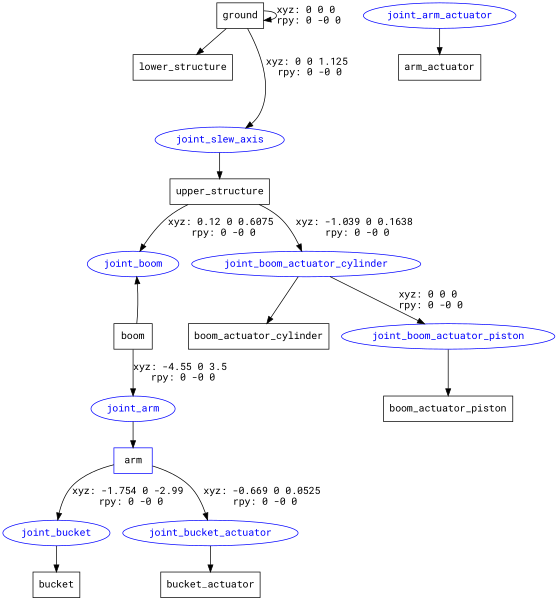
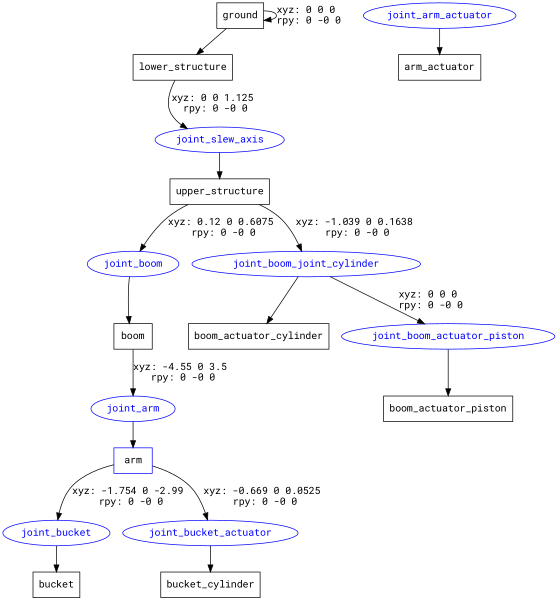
(265, 76) -> (168, 104)
(306, 264) -> (306, 264)
(138, 304) -> (128, 297)
(210, 585) -> (210, 585)
